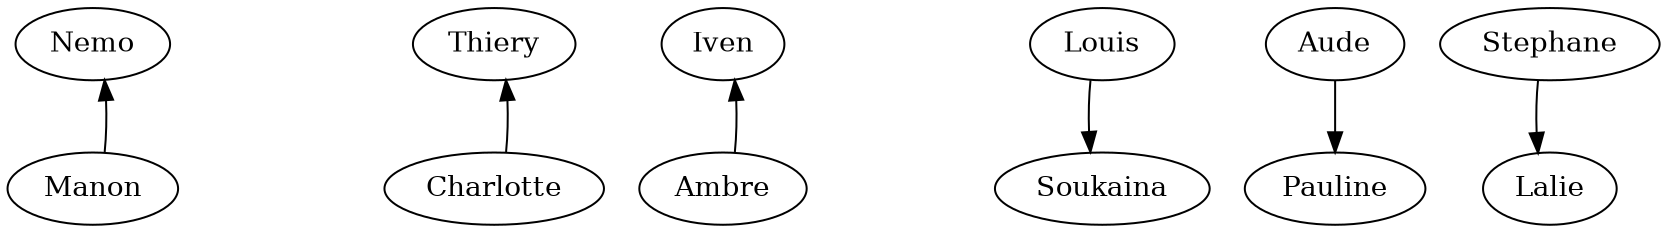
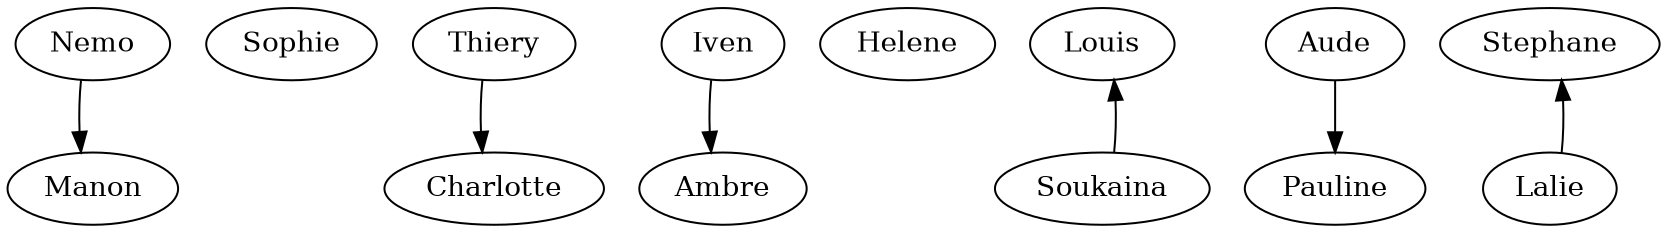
none -> (292, 44)
none -> (908, 44)
(1089, 106) -> (1116, 126)
(1536, 106) -> (1563, 127)
(106, 126) -> (79, 106)
(508, 126) -> (481, 106)
(736, 126) -> (710, 106)
